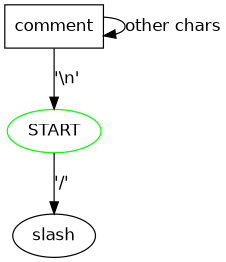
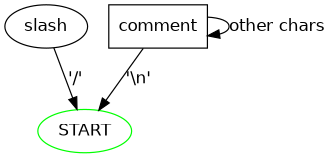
(54, 177) -> (63, 73)
